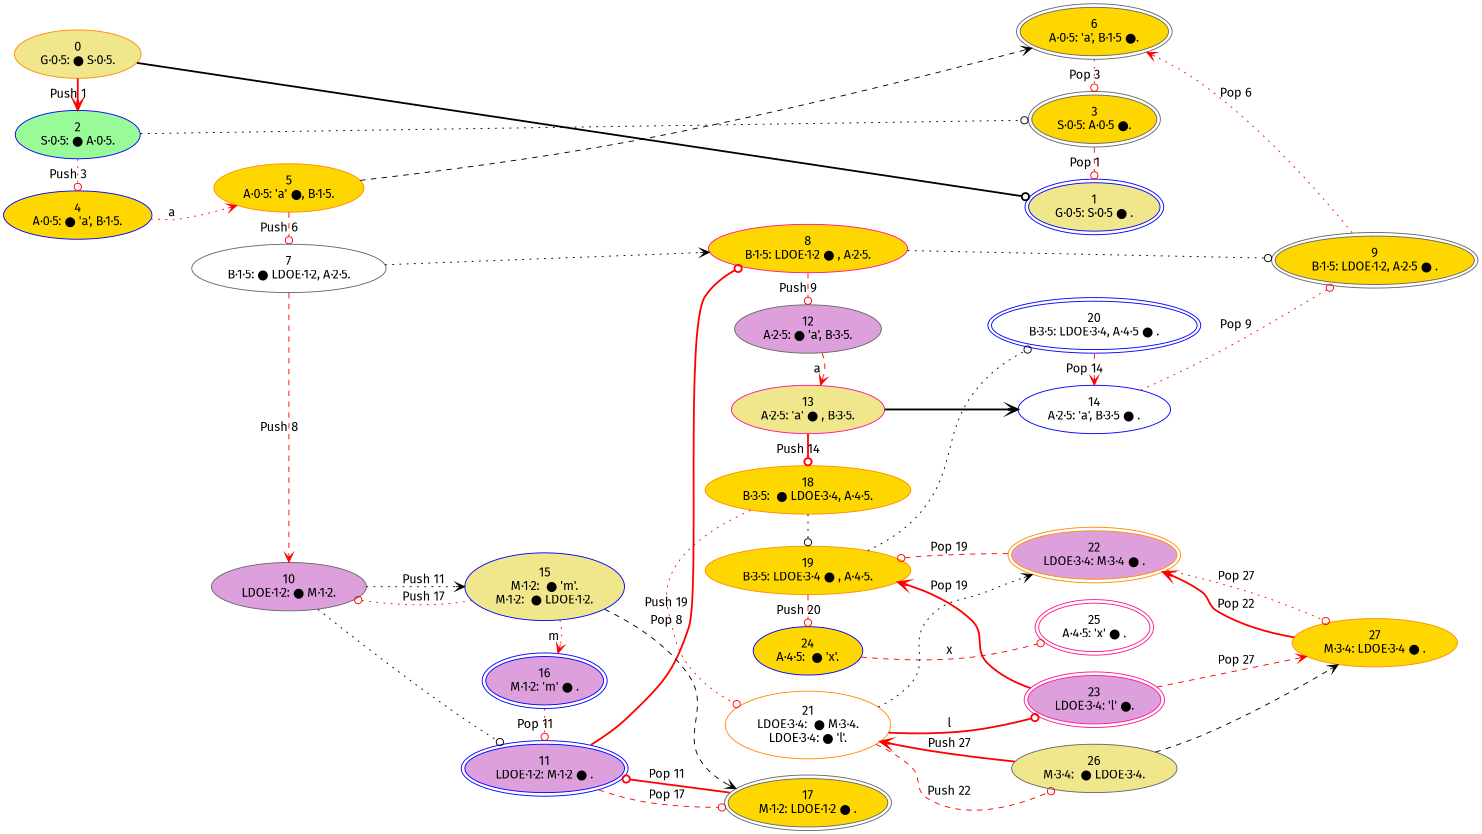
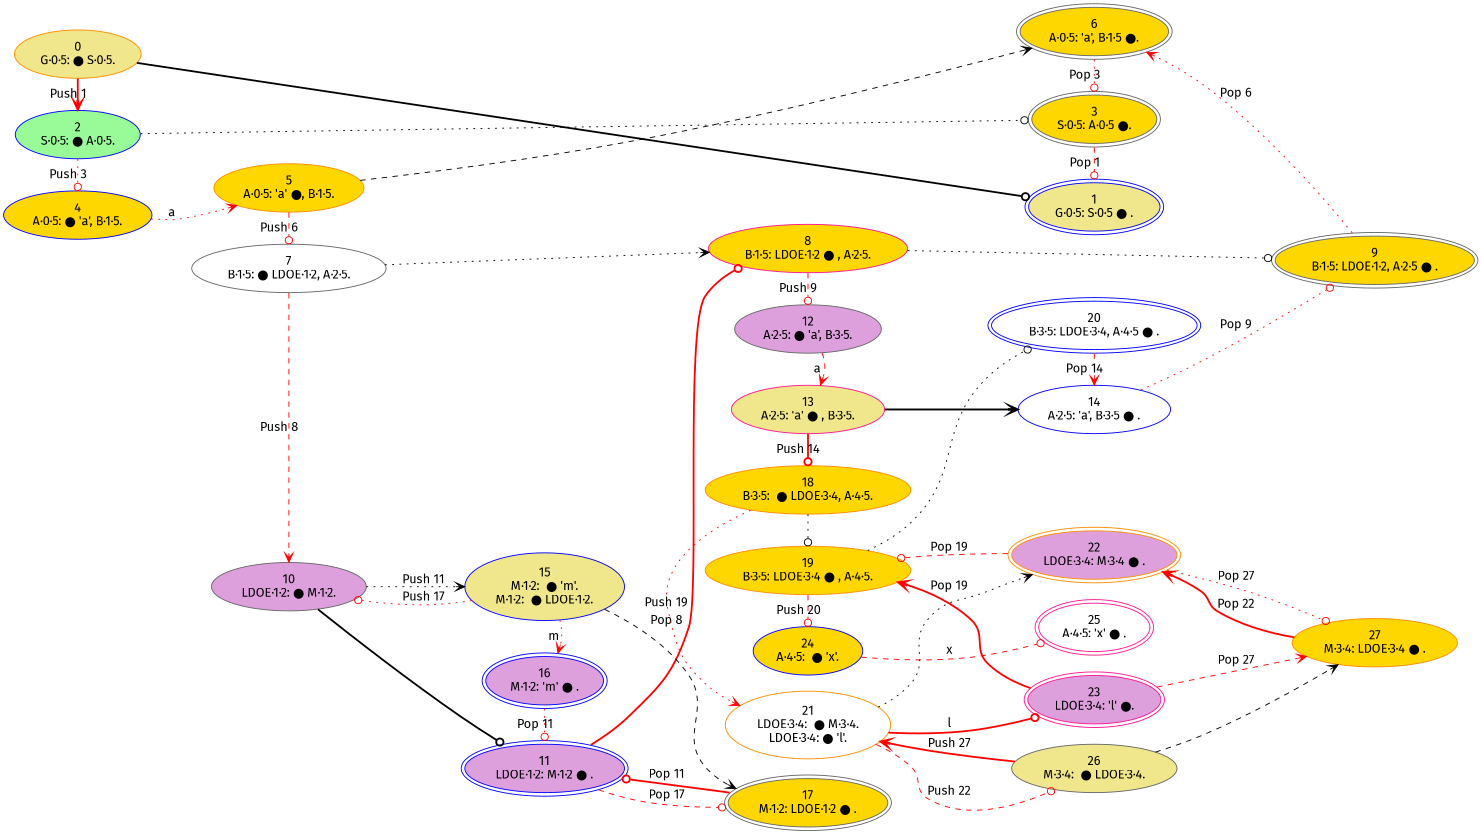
(667, 599) -> (667, 598)
(406, 677) -> (406, 677)
